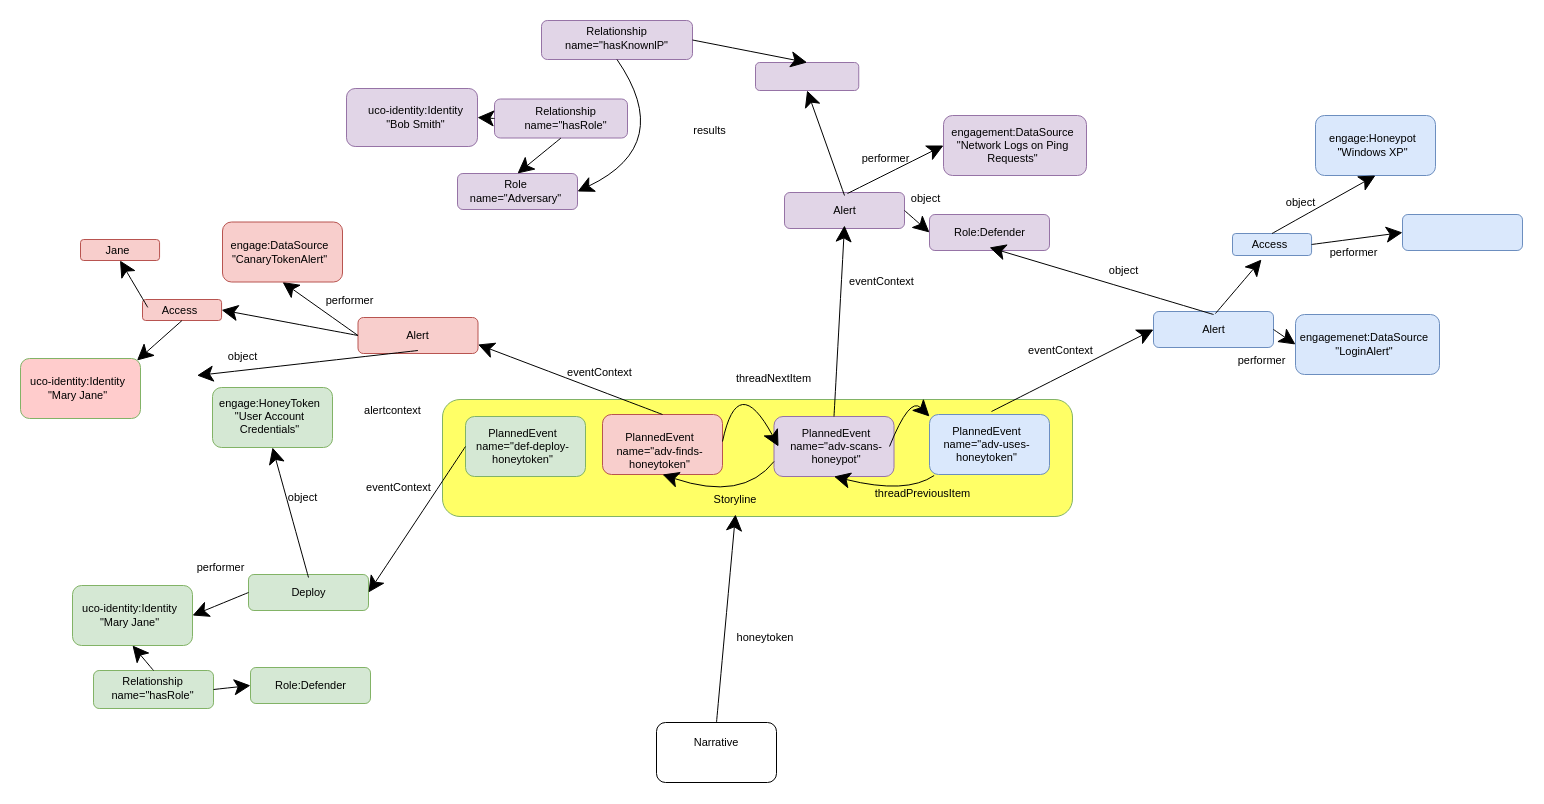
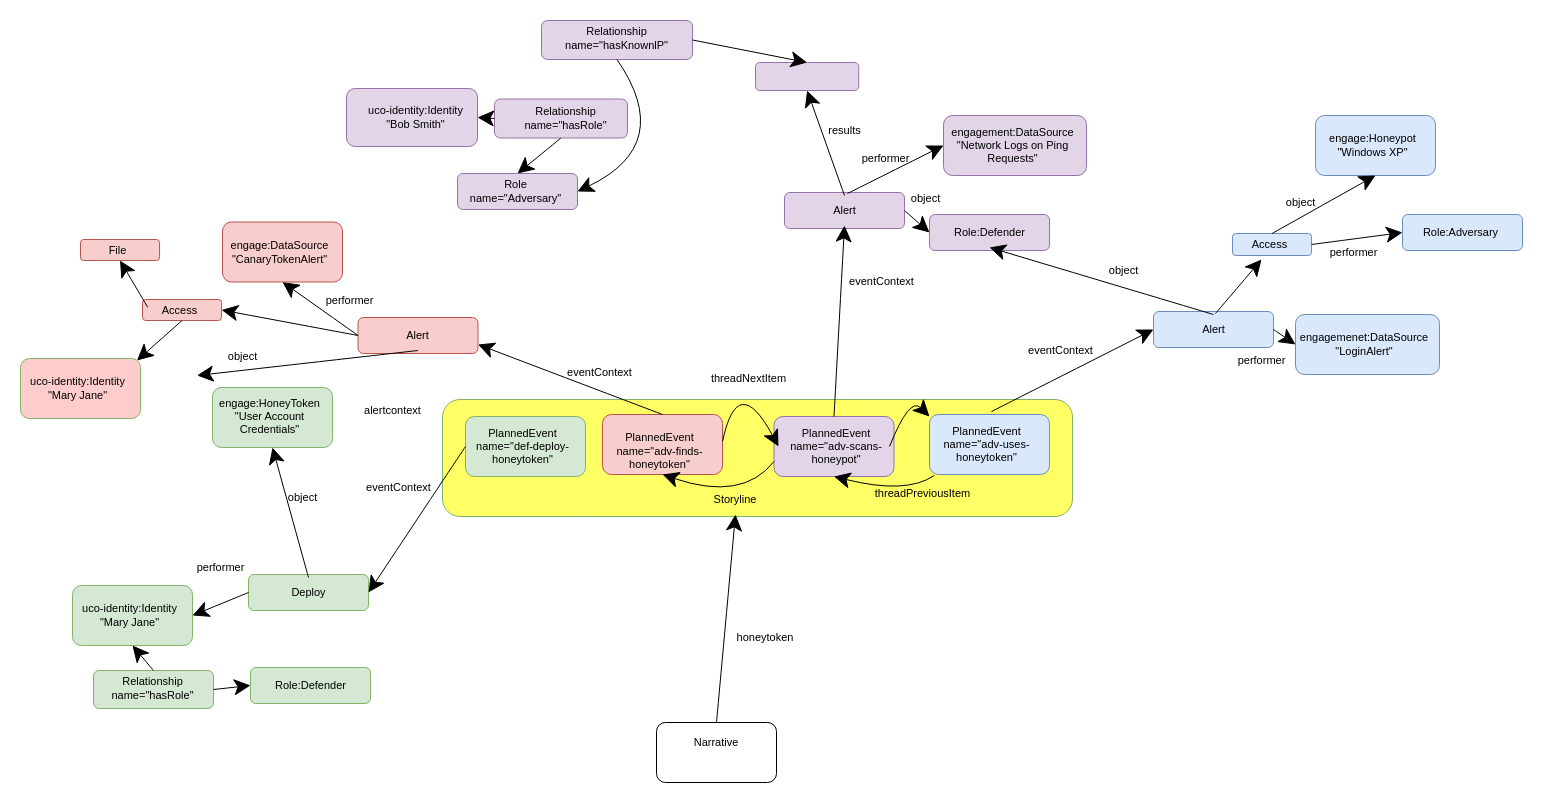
(710, 130) -> (845, 130)
none -> (1461, 233)
(118, 251) -> (118, 251)
(774, 378) -> (749, 378)
